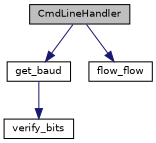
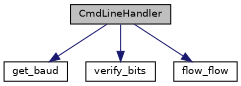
(39, 95) -> (121, 38)
